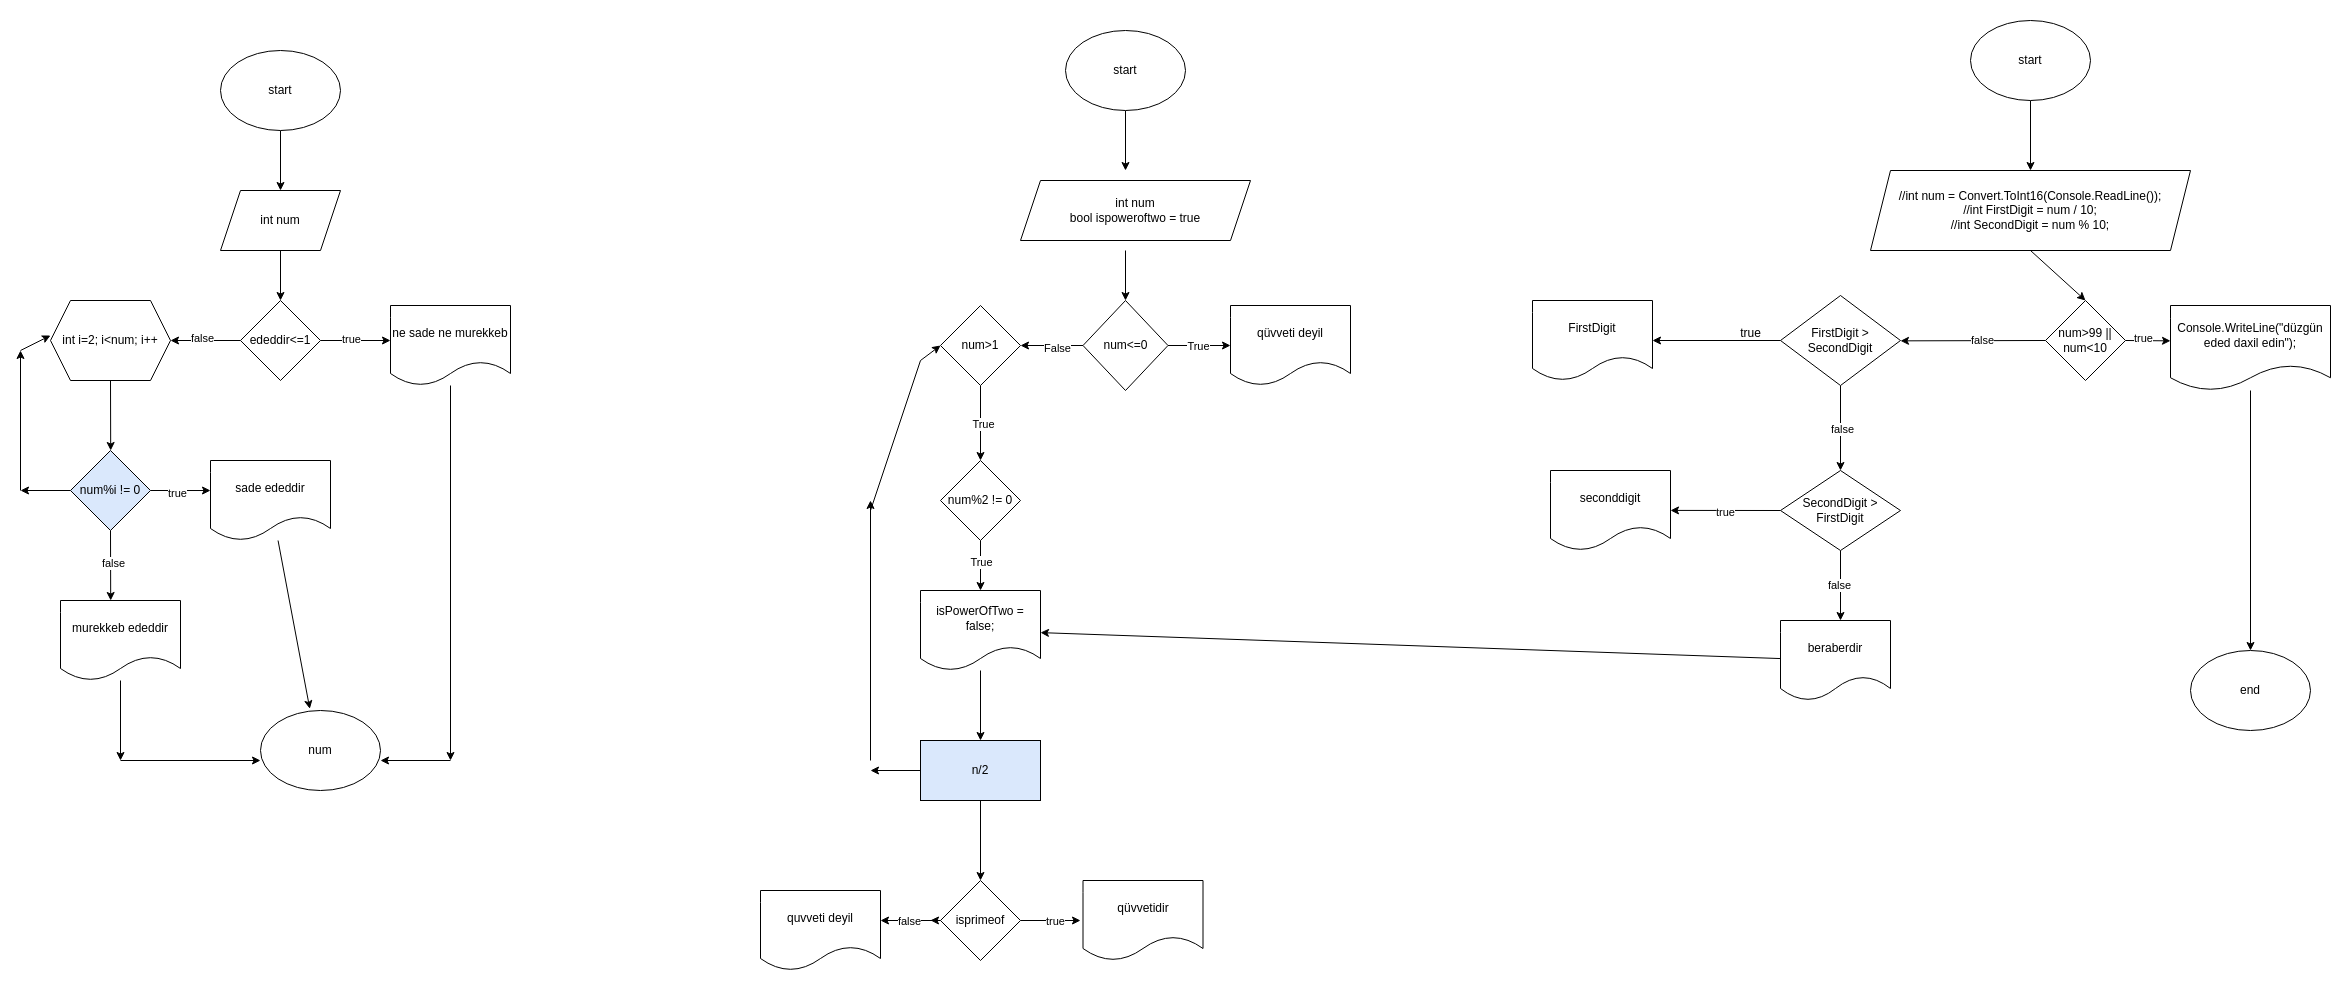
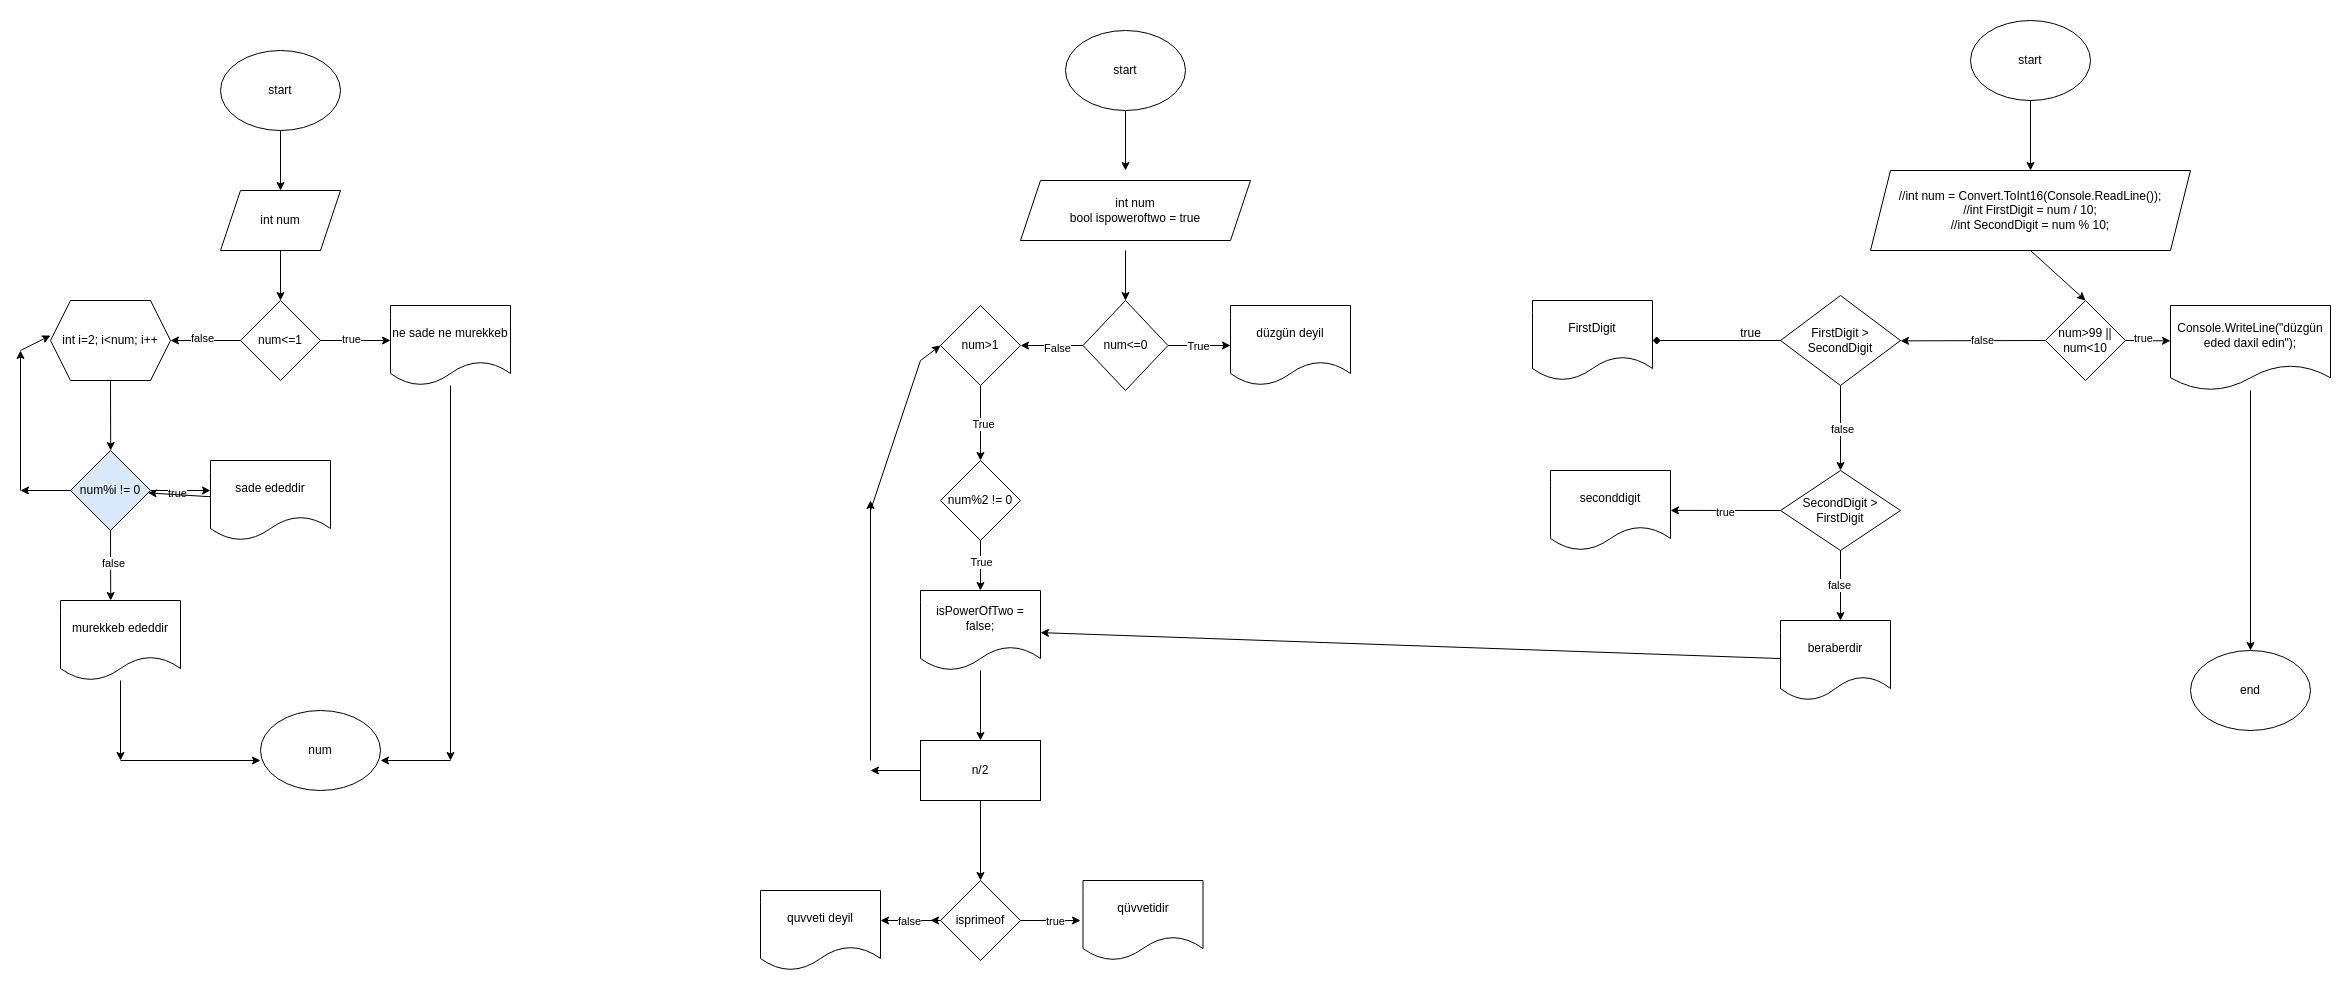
(1291, 334) -> (1291, 334)
(281, 341) -> (281, 341)
(1660, 341) -> (1661, 341)
(293, 622) -> (183, 495)
(981, 771) -> (981, 771)
